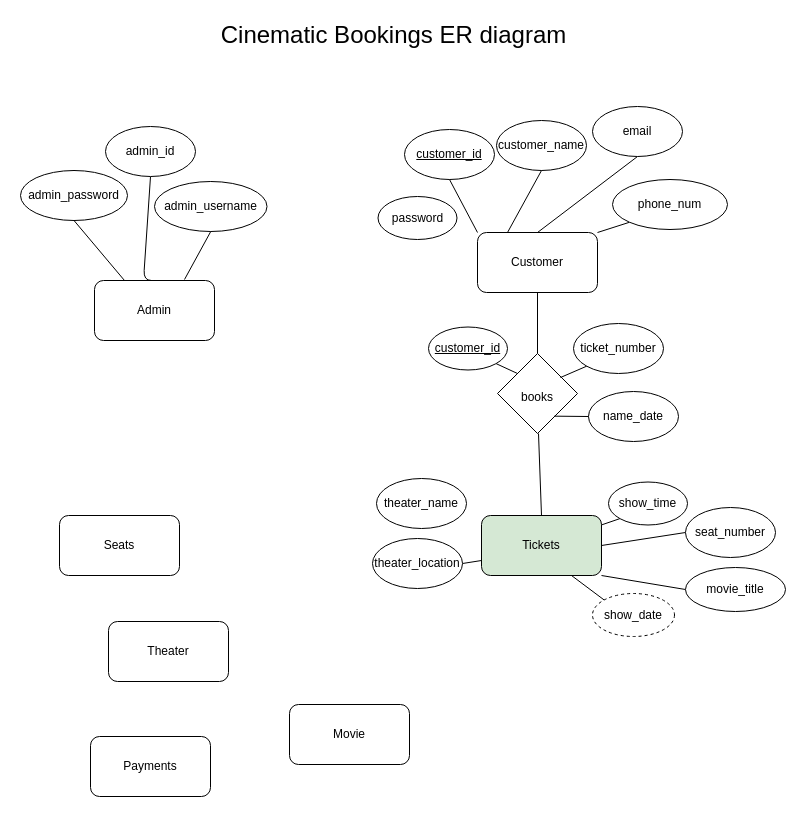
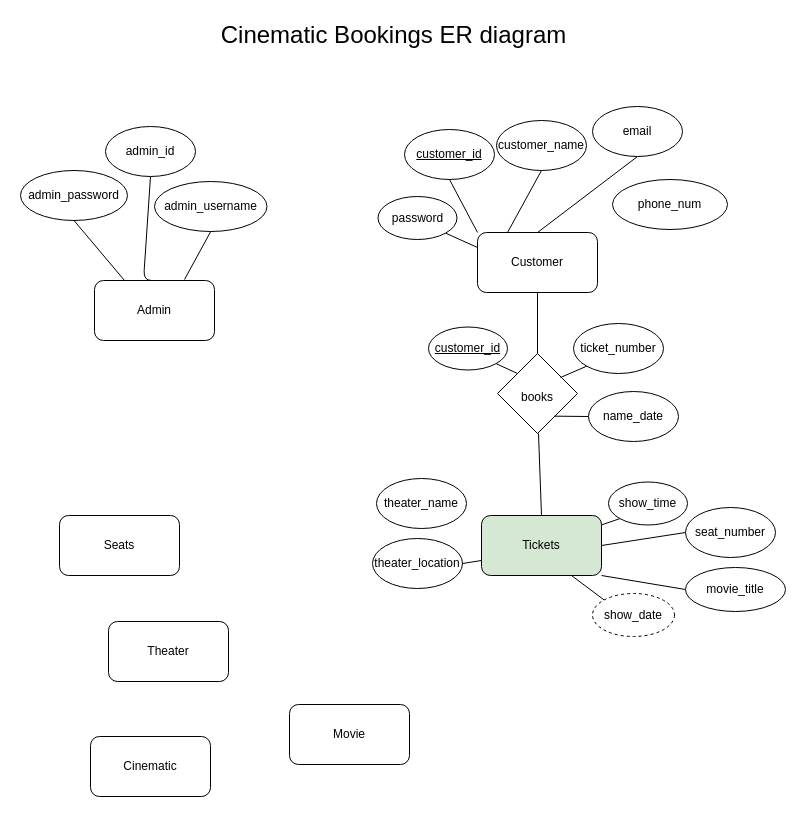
(614, 227) -> none
none -> (461, 240)
(151, 767) -> (151, 767)
